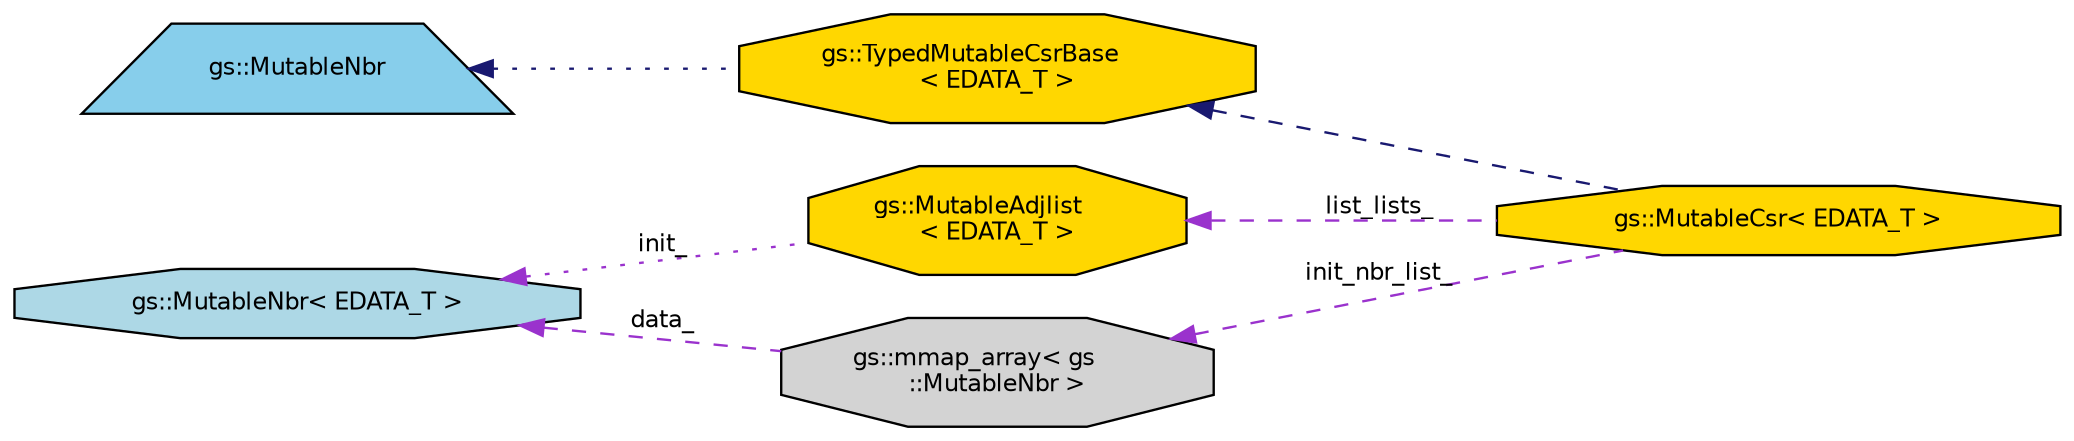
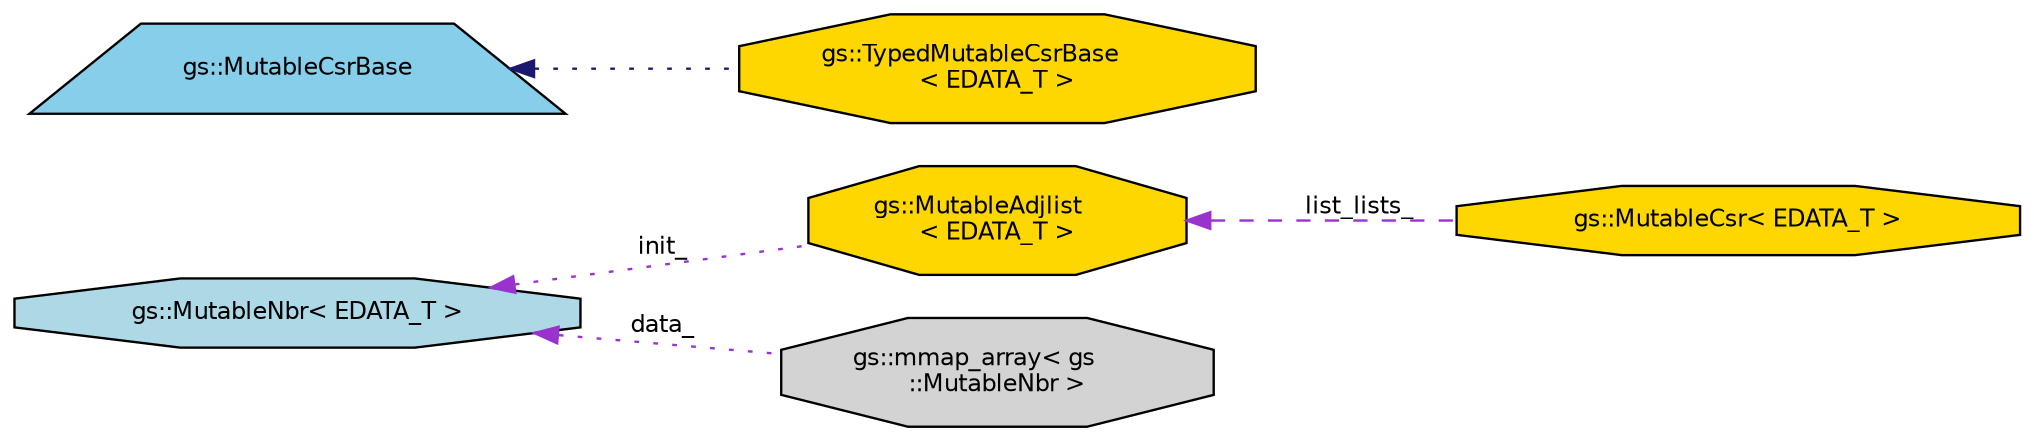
(297, 69) -> (297, 69)
(1418, 150) -> none
(1409, 292) -> none
(662, 339) -> (670, 345)
